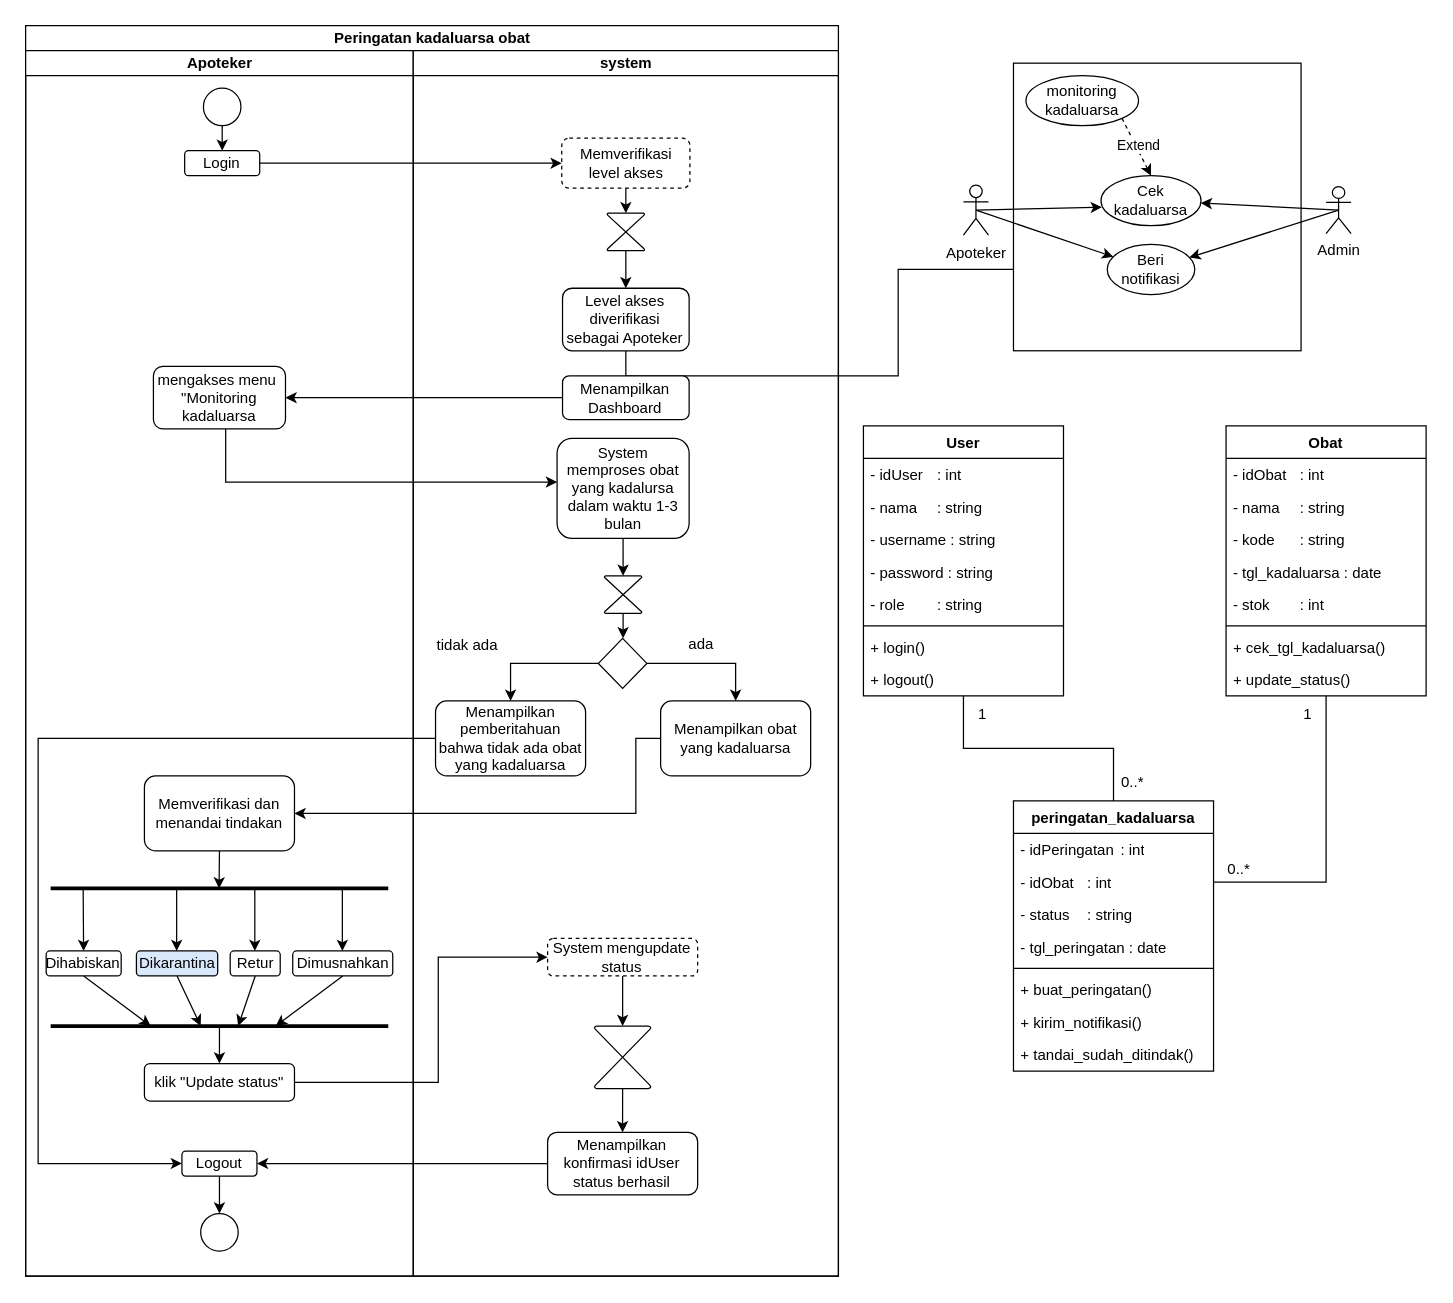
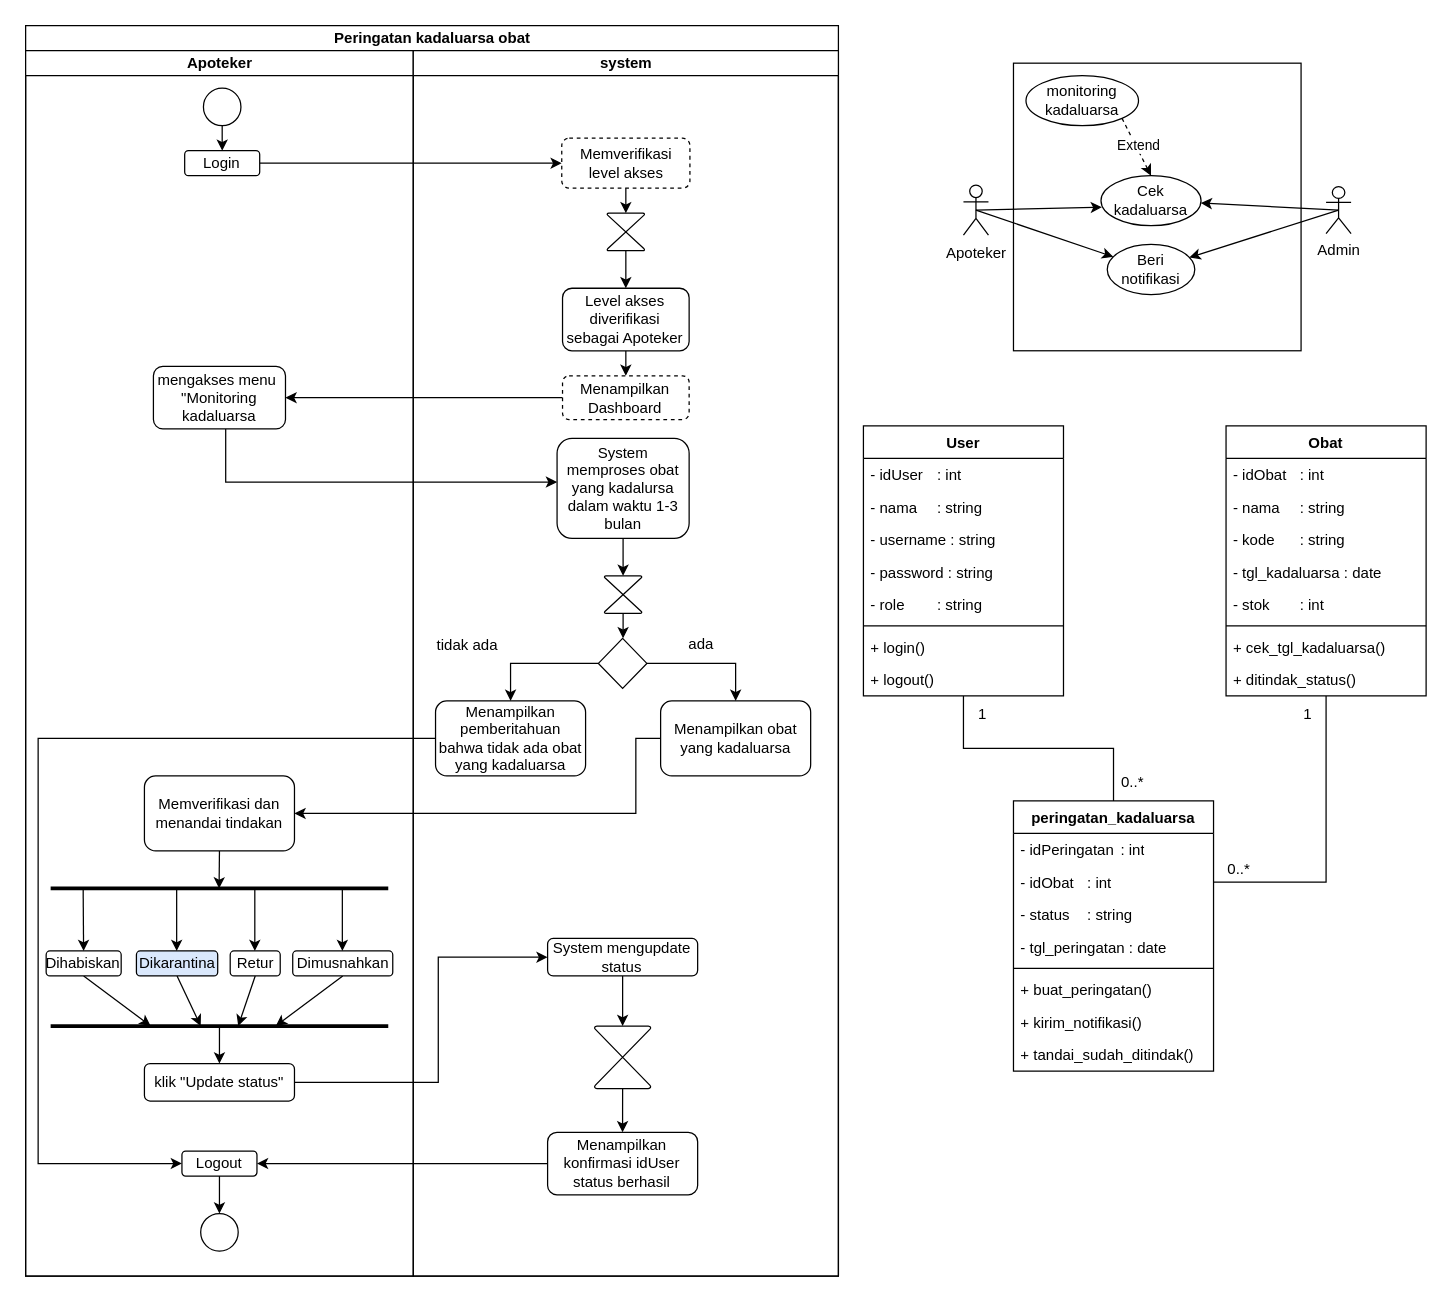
(867, 376) -> (626, 366)
(626, 398) -> (626, 398)
(1303, 681) -> (1307, 681)
(622, 957) -> (622, 957)
